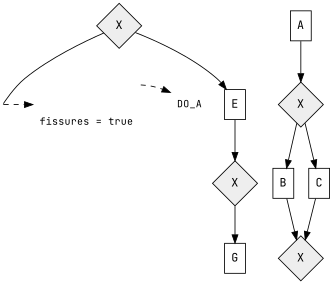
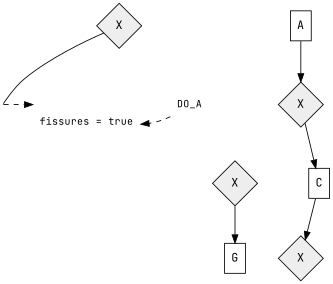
(152, 86) -> (160, 121)
(235, 105) -> none
(283, 183) -> none
